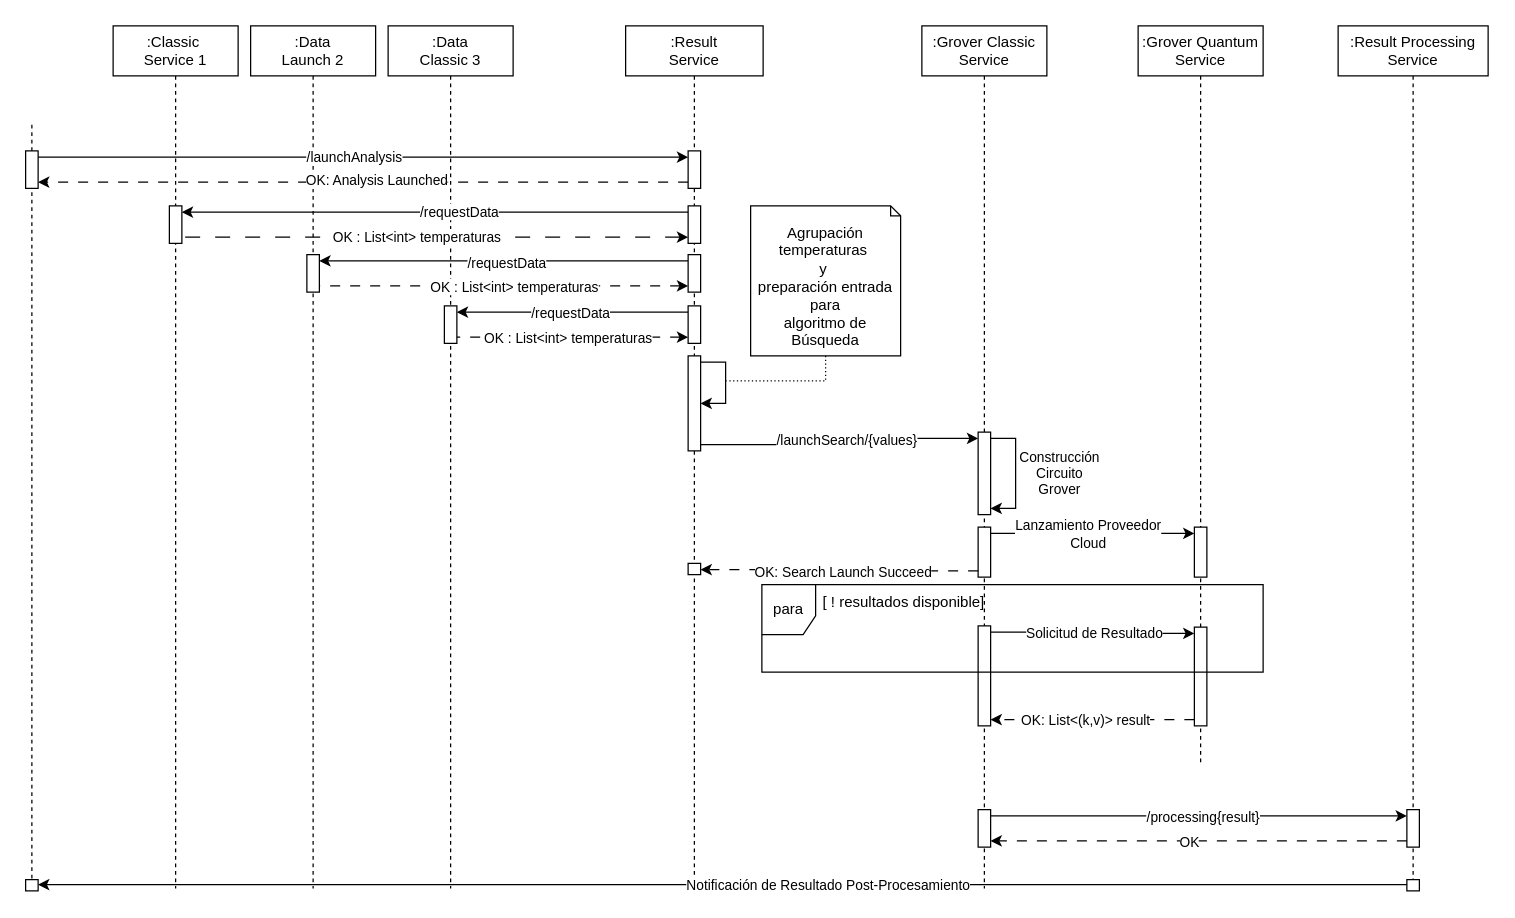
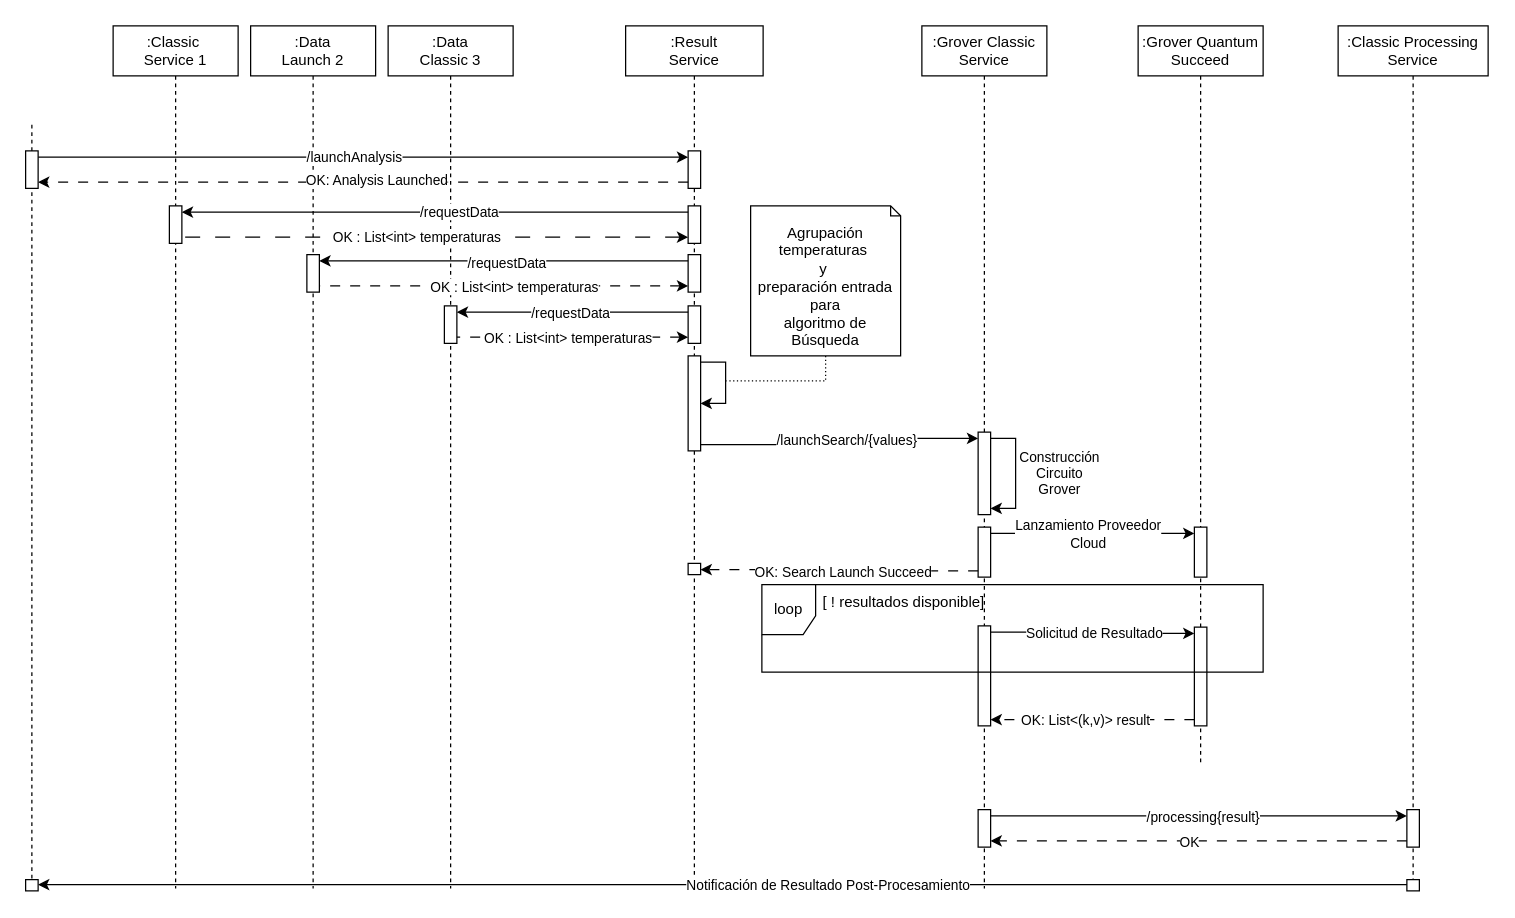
(1201, 51) -> (1201, 51)
(1413, 51) -> (1413, 51)
(789, 609) -> (789, 609)
